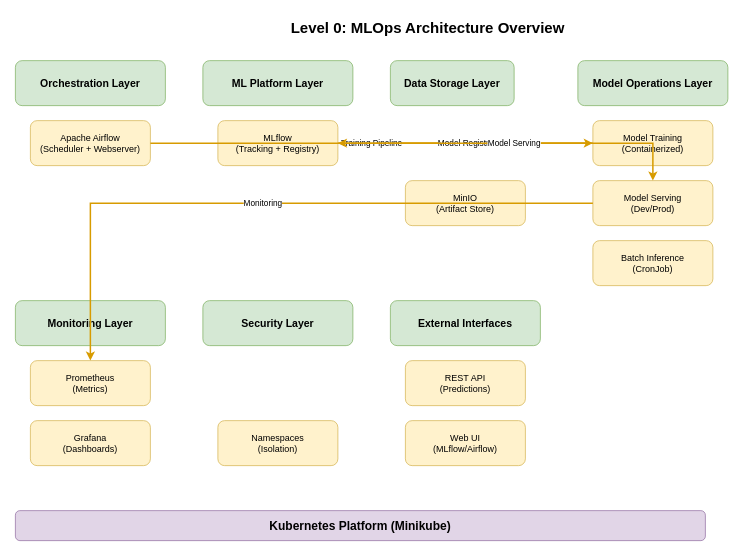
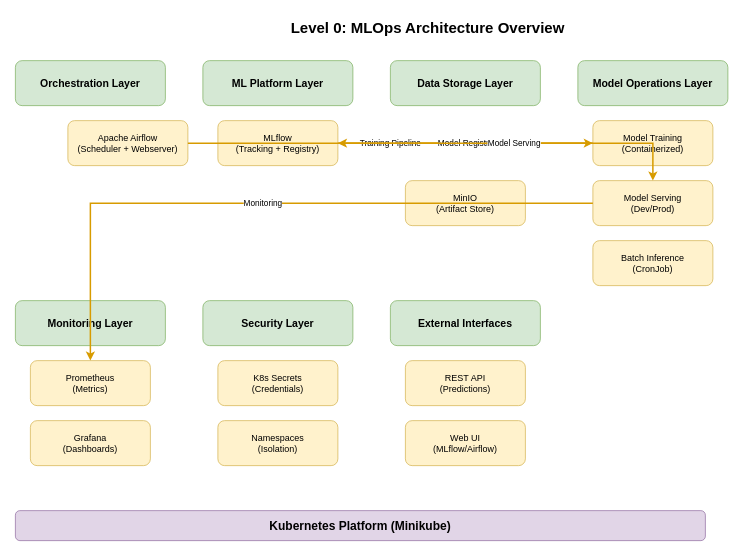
(452, 83) -> (465, 83)
(90, 143) -> (128, 143)
none -> (278, 383)
